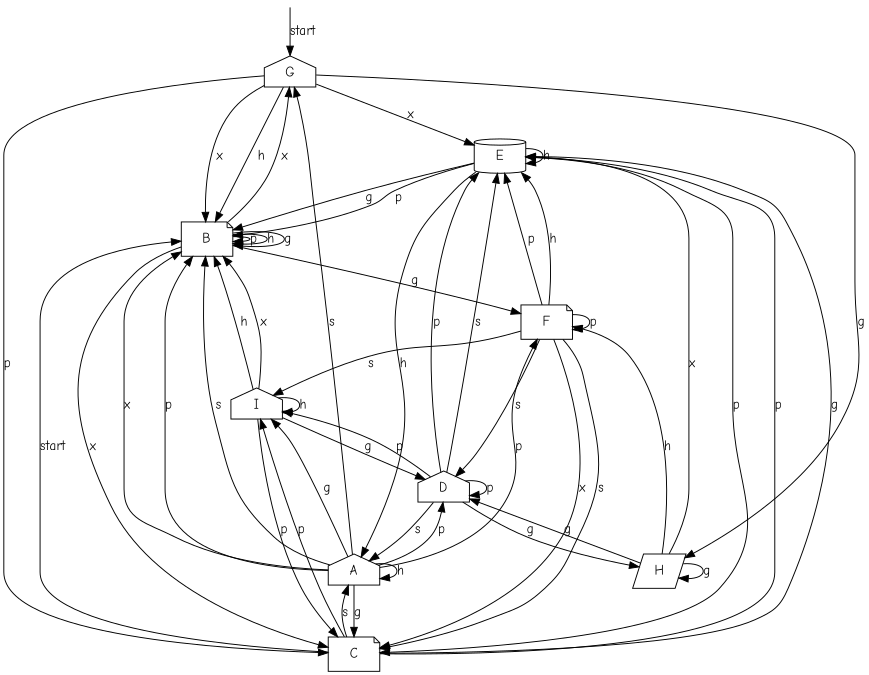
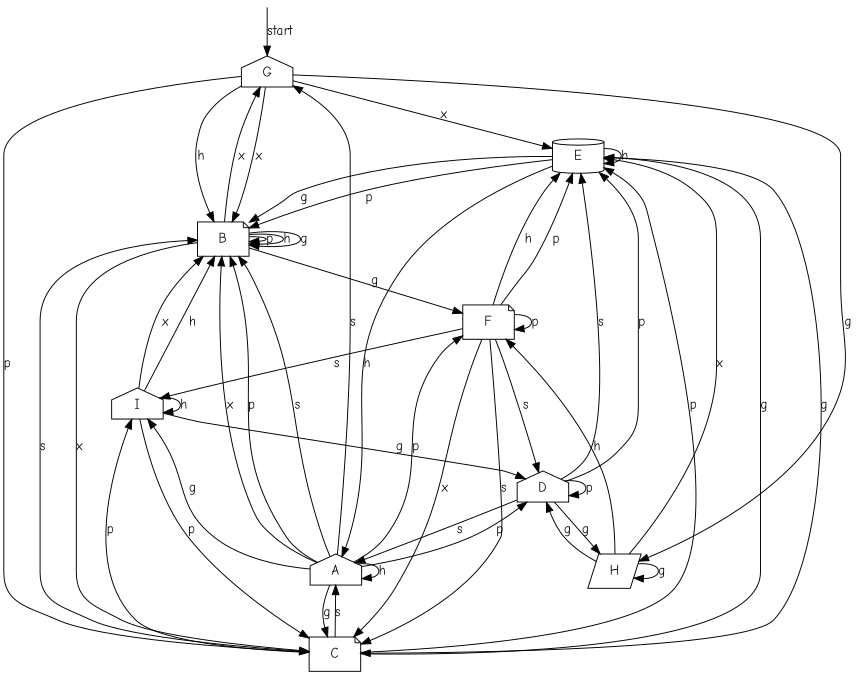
(737, 405) -> (824, 405)
(365, 437) -> none
(53, 447) -> (43, 447)
